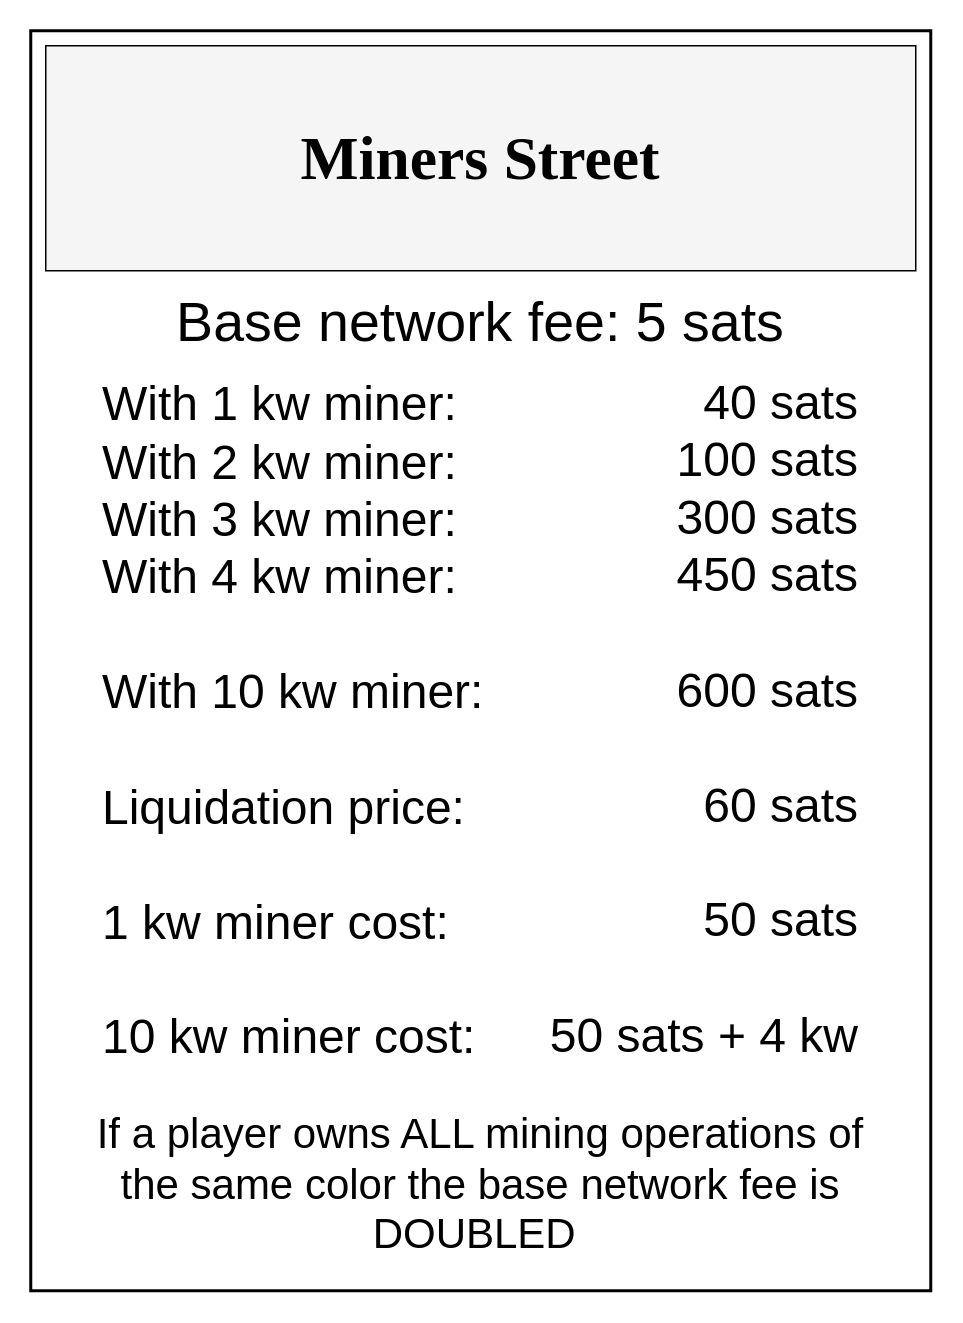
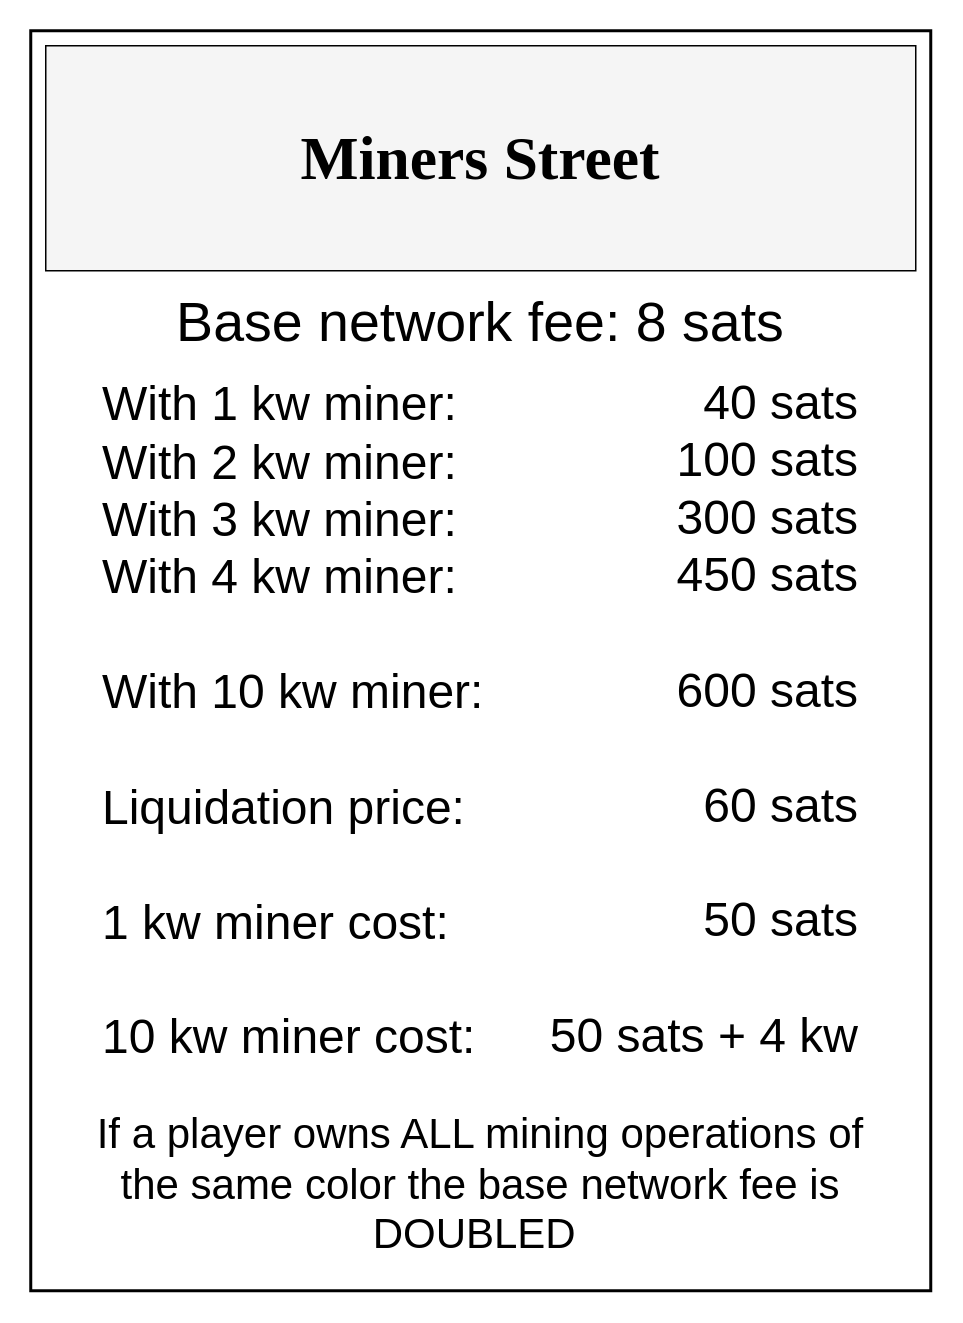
(481, 323) -> (481, 323)
